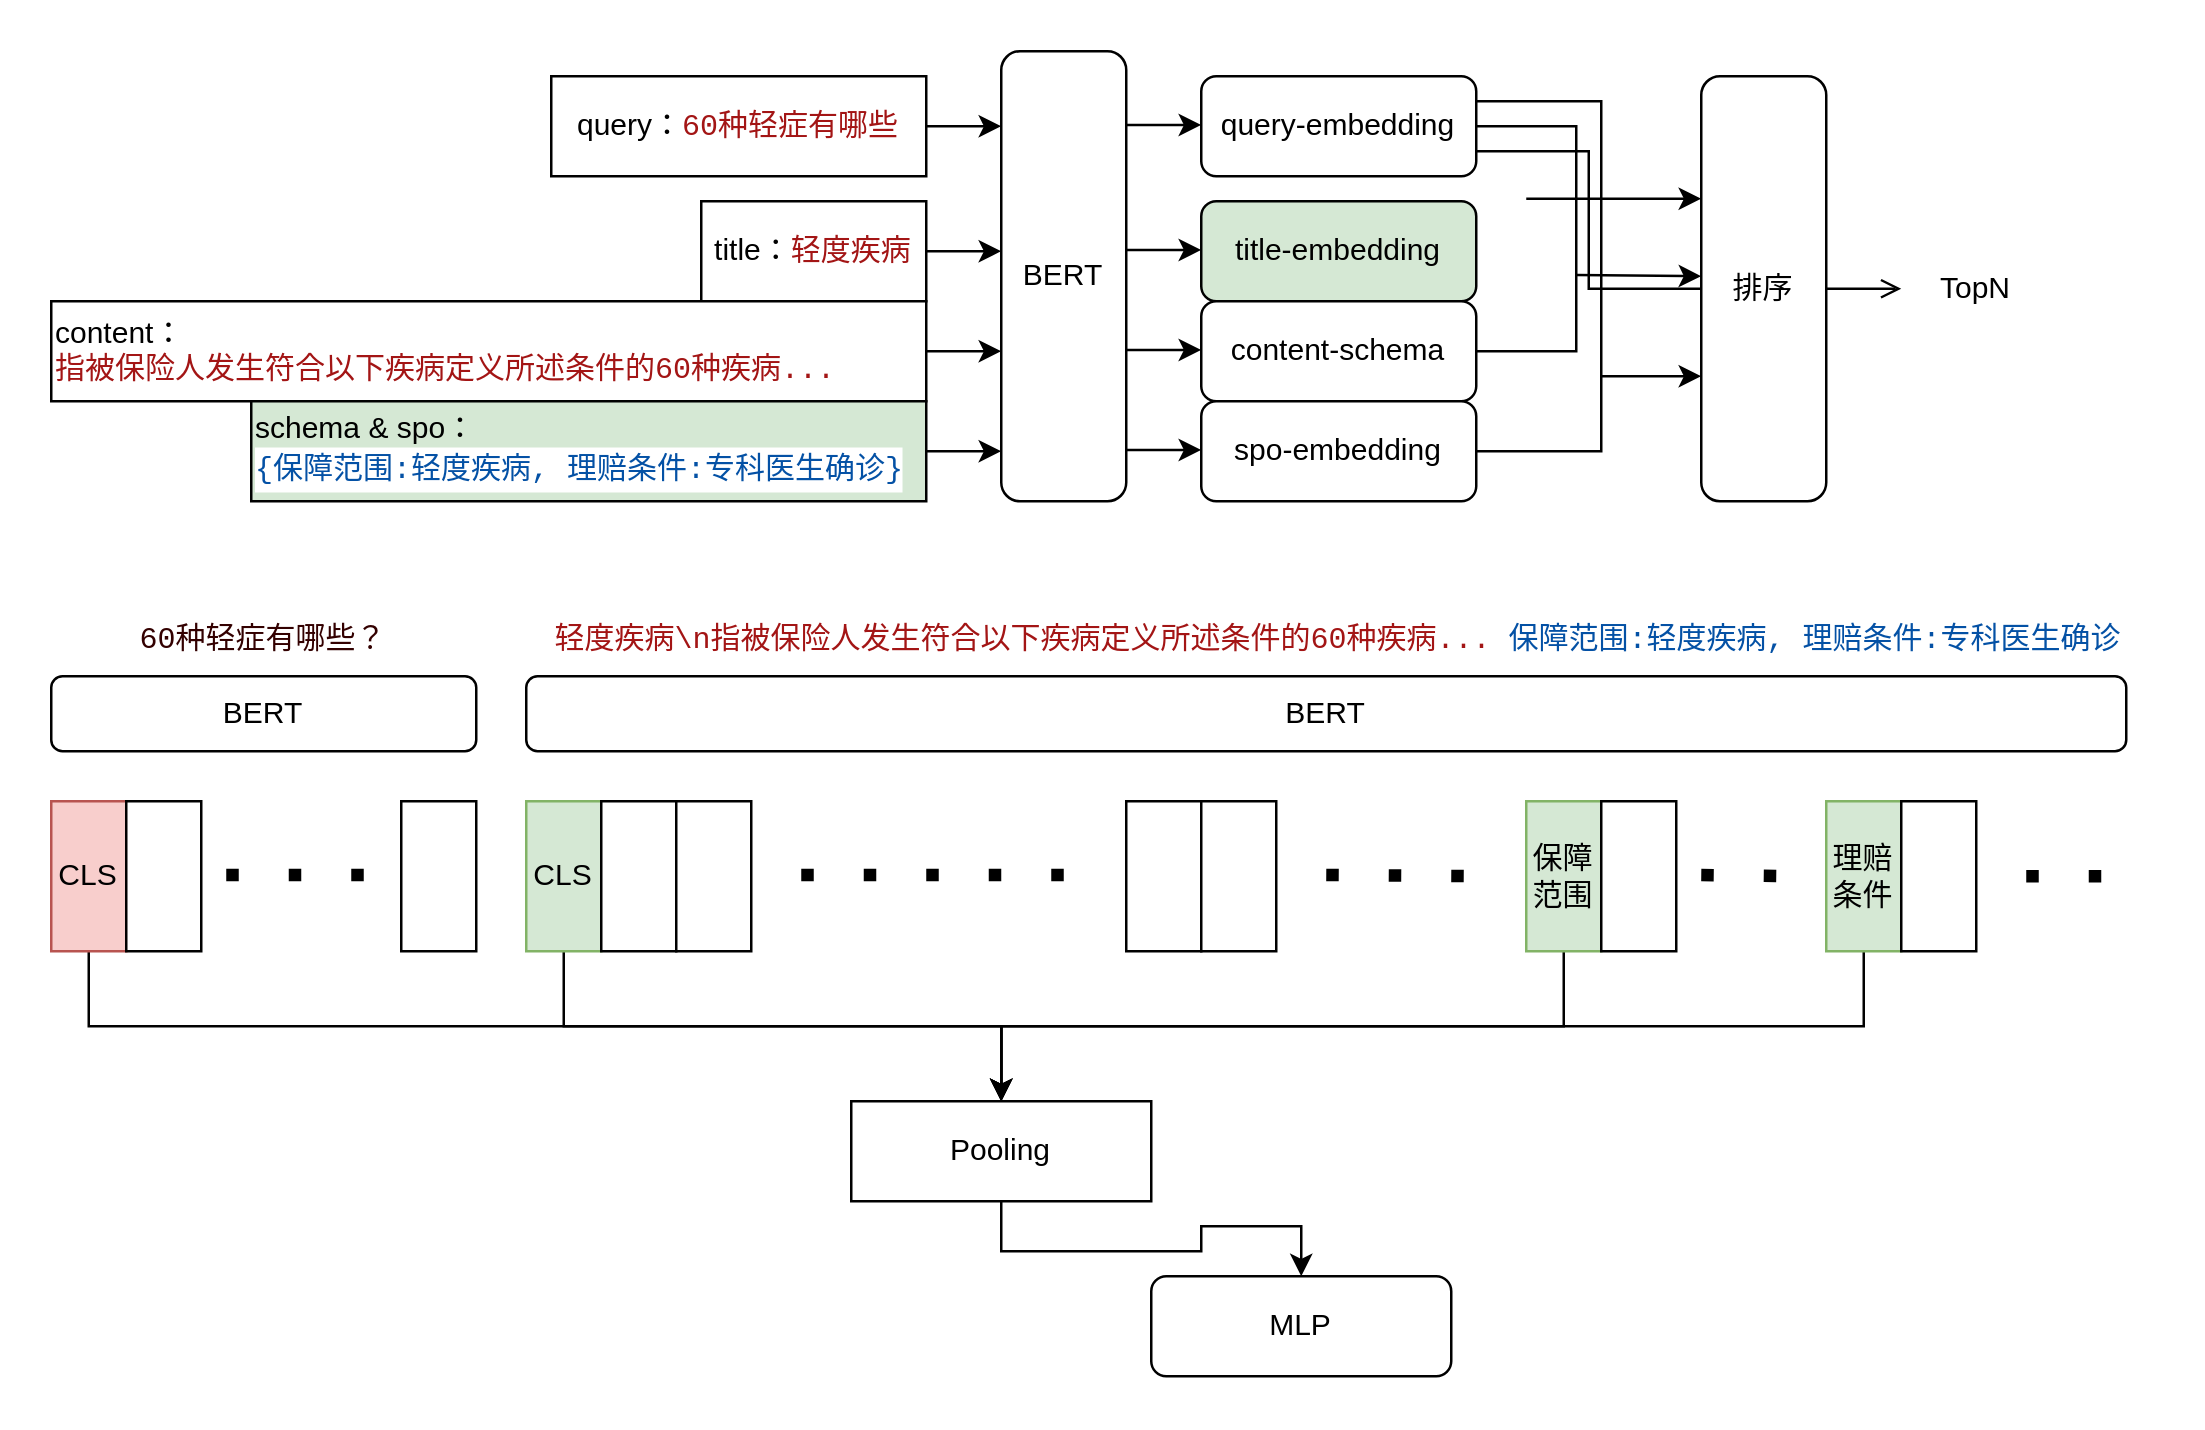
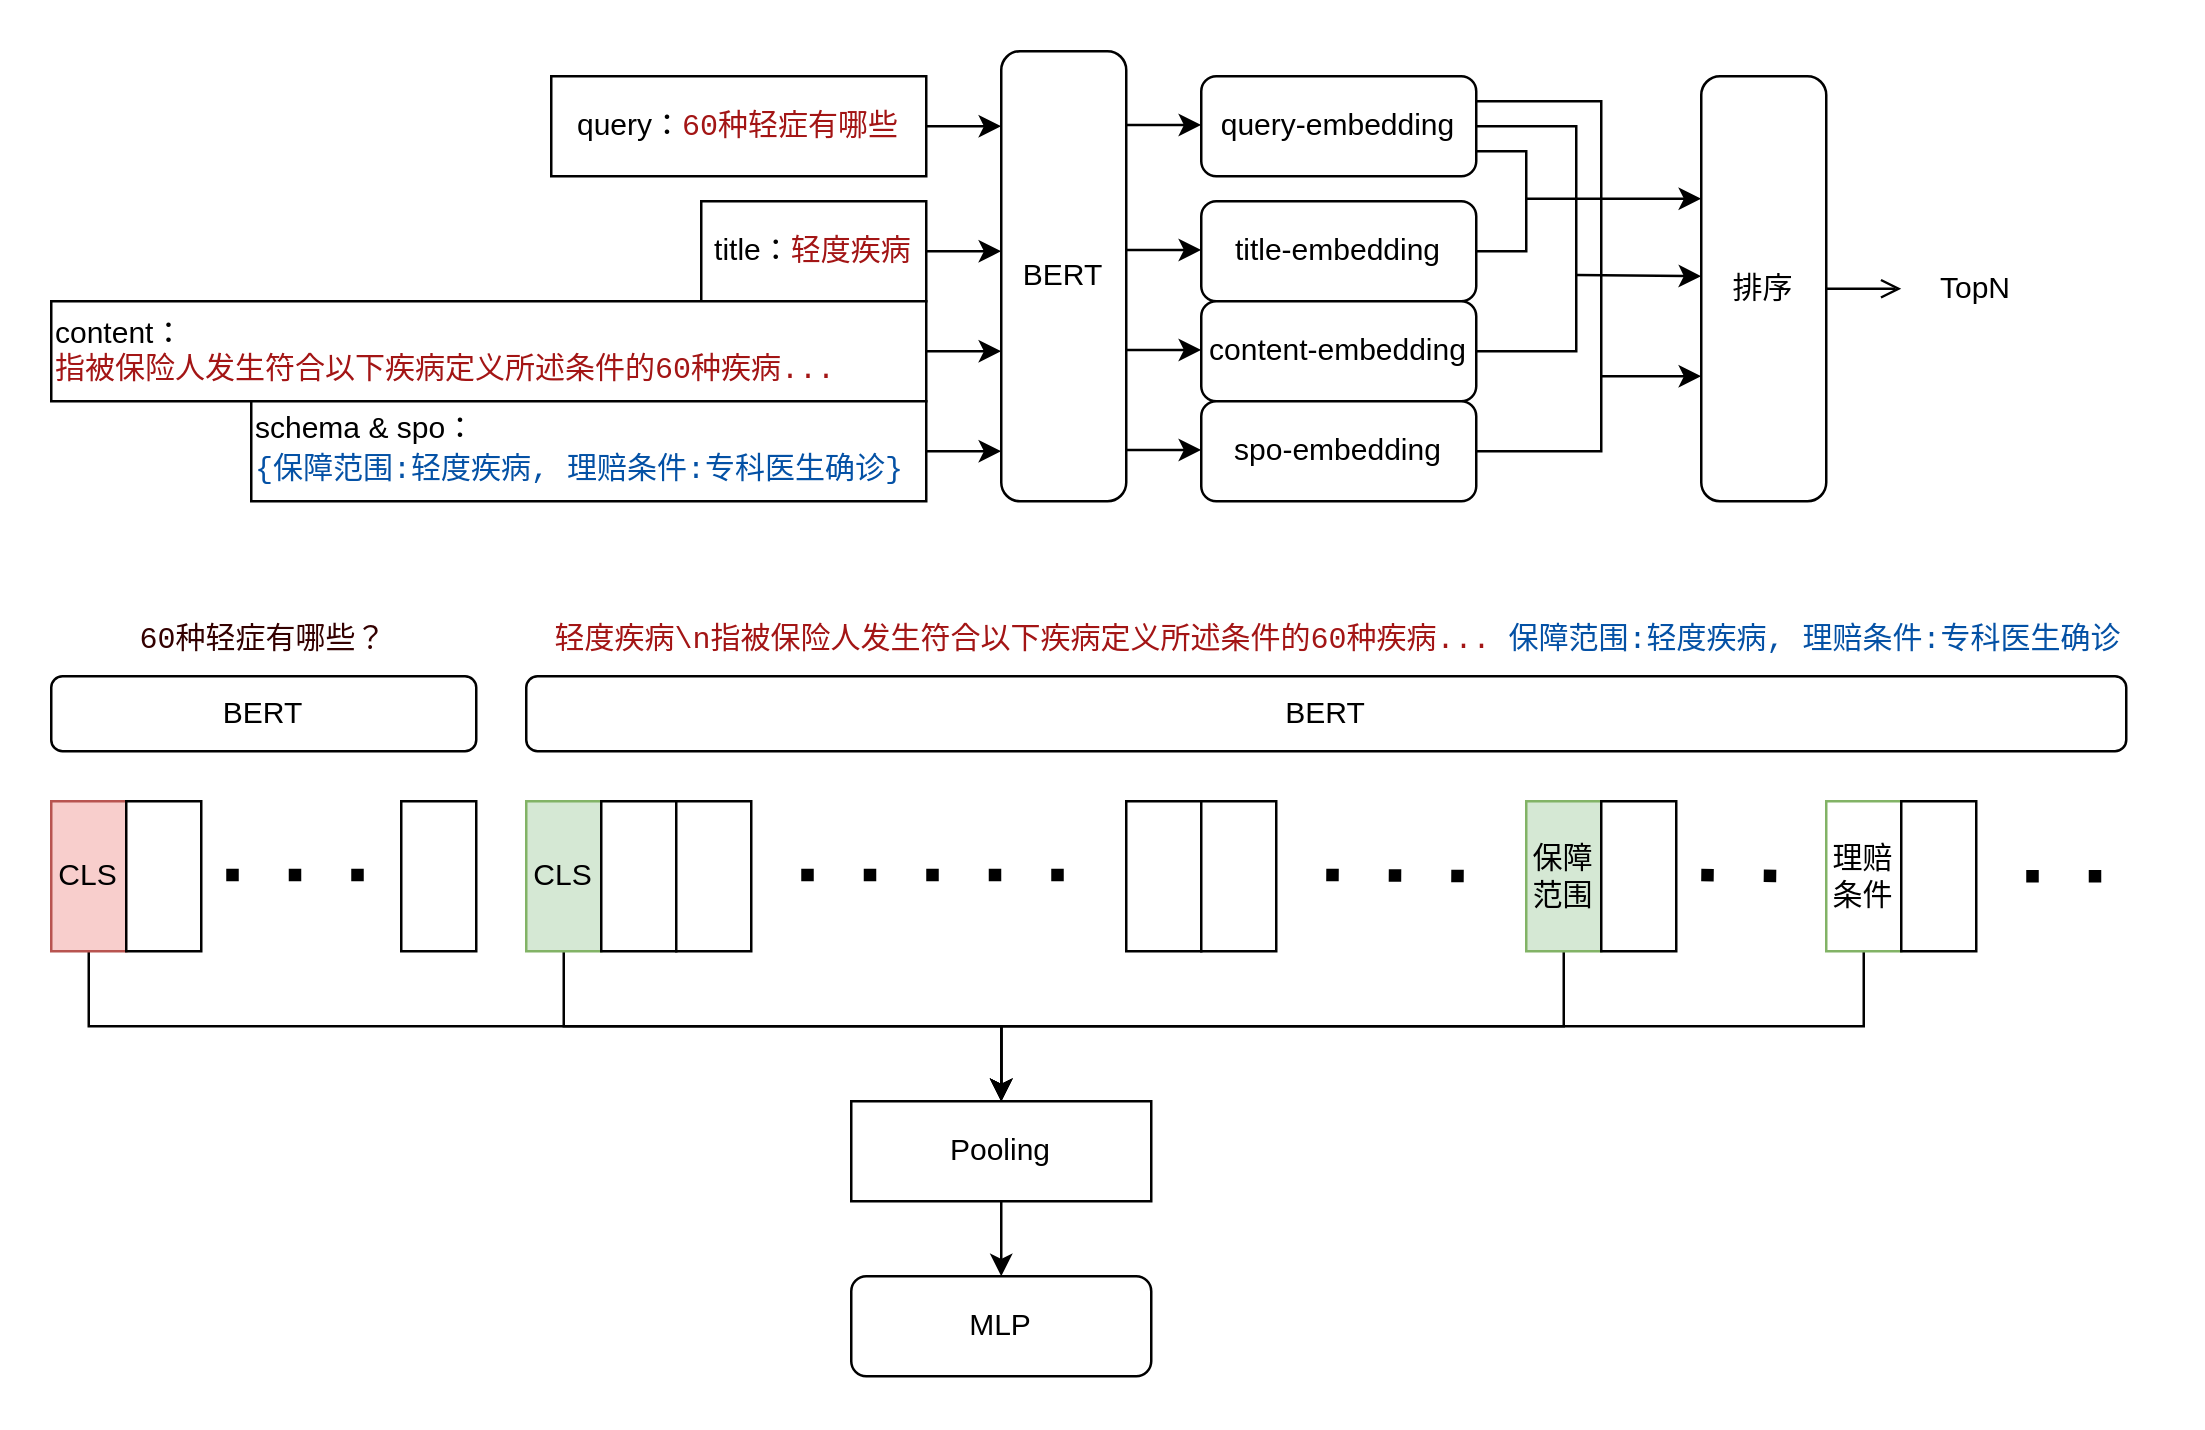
(1339, 251) -> (1339, 251)
(1653, 289) -> (1525, 251)
(1339, 351) -> (1339, 351)
(589, 451) -> (589, 451)
(1864, 876) -> (1864, 876)
(1301, 1326) -> (1001, 1326)
